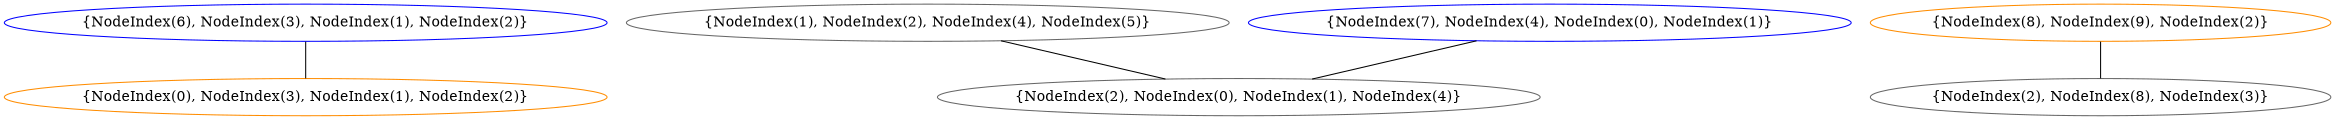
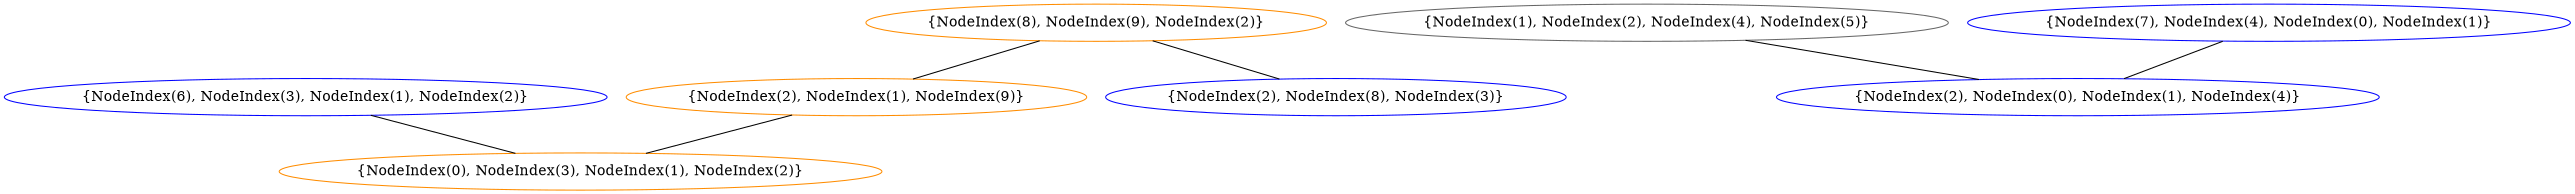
none -> (856, 97)
(1239, 97) -> (2078, 97)
(2101, 97) -> (1336, 97)
